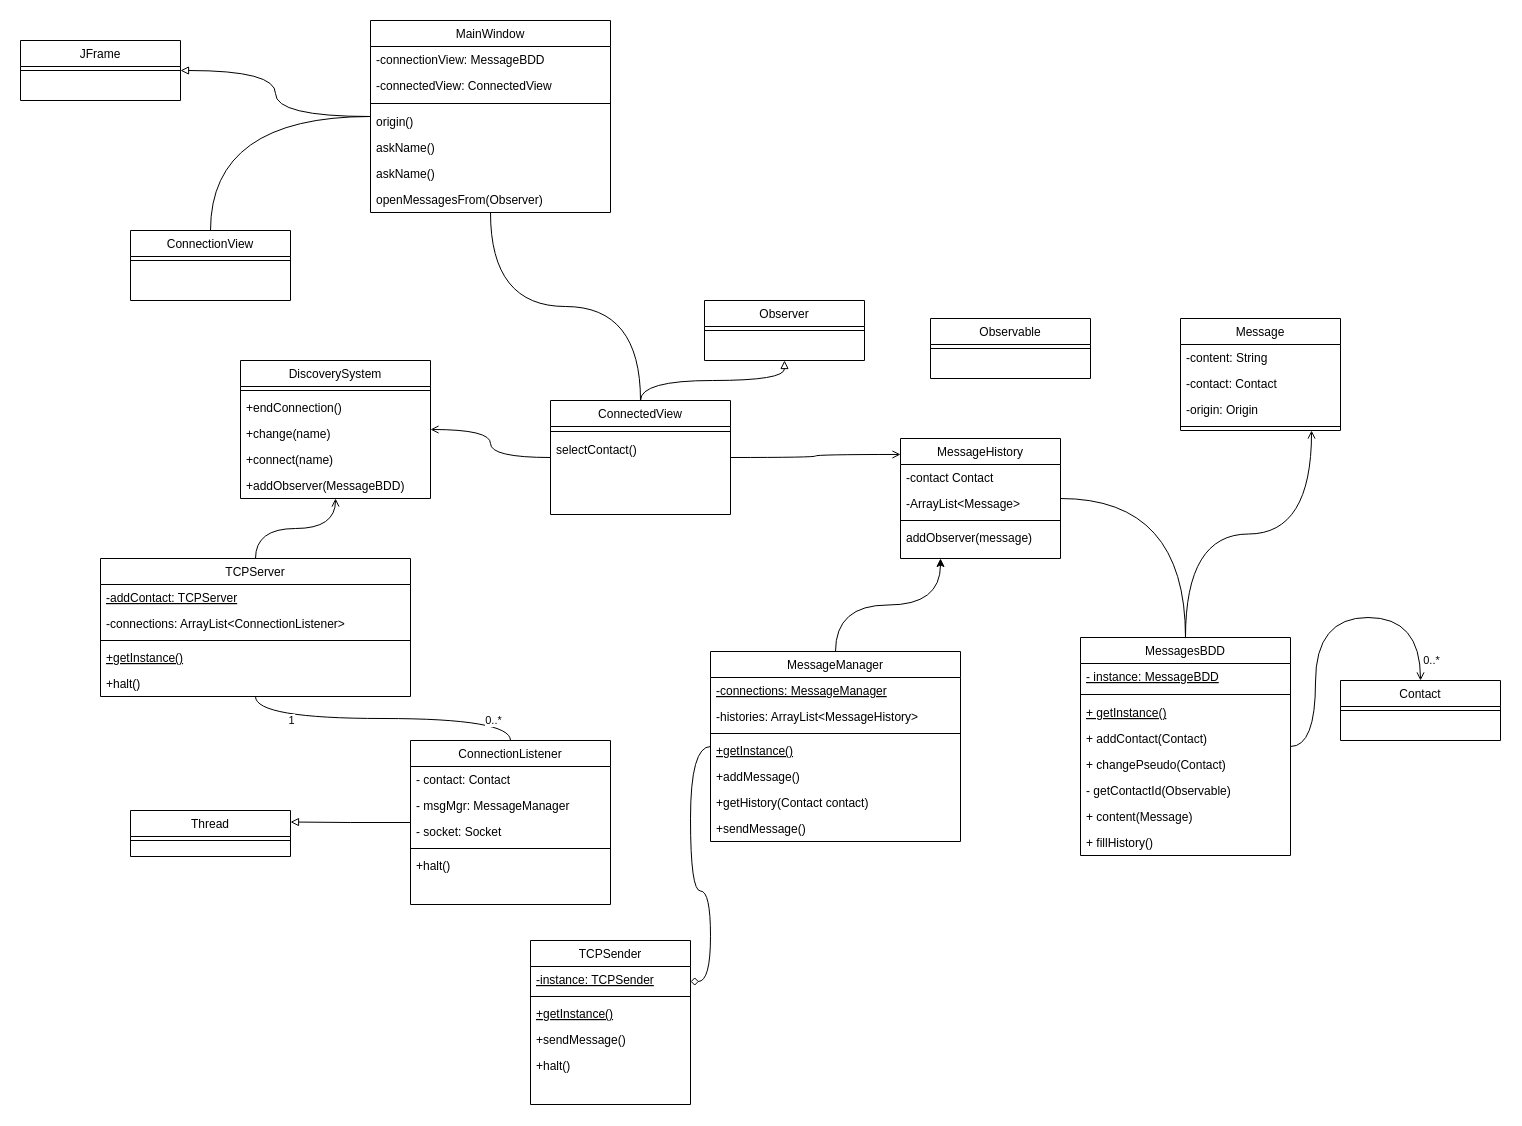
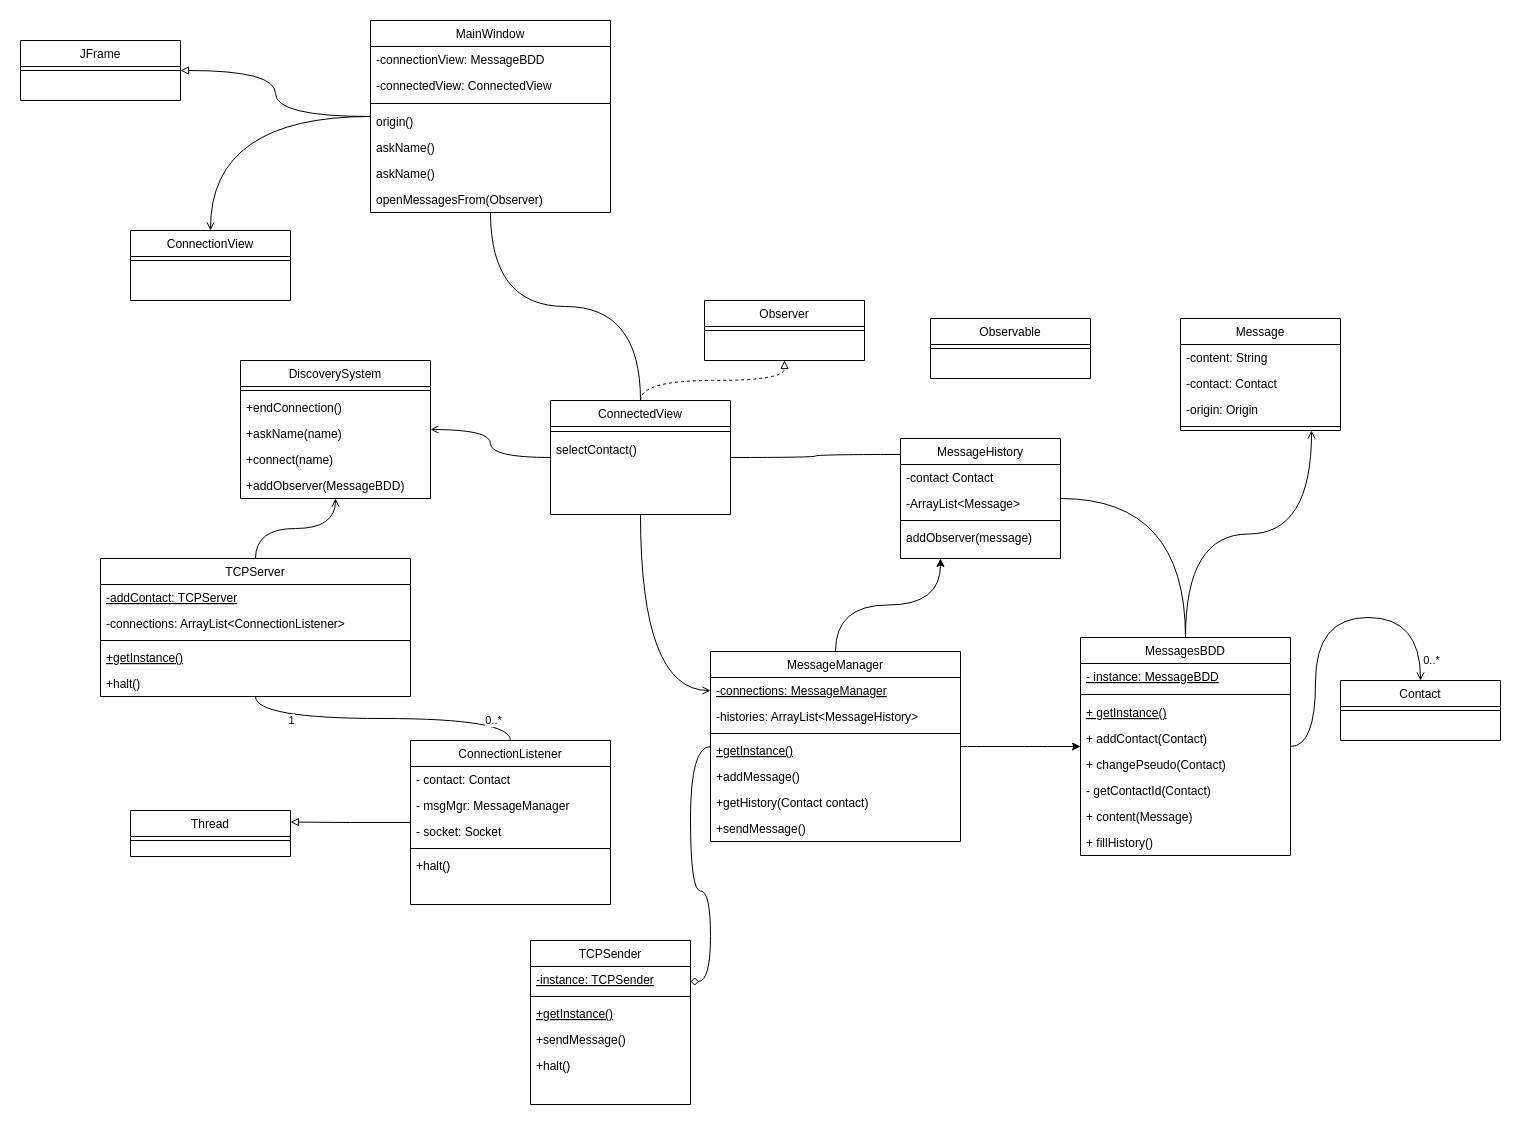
(211, 225) -> (211, 224)
(713, 381) -> (713, 381)
(290, 434) -> (293, 434)
(895, 454) -> (895, 454)
none -> (649, 616)
none -> (1019, 747)
(1170, 791) -> (1162, 791)
